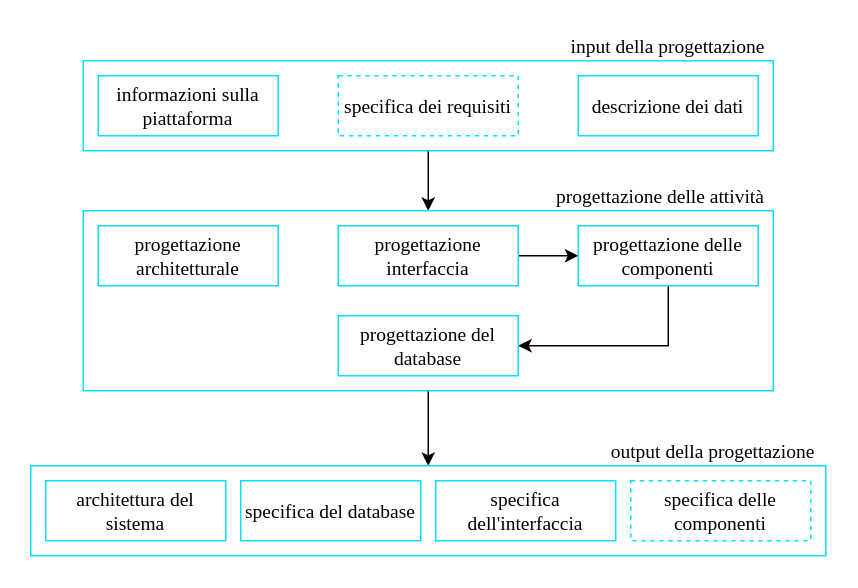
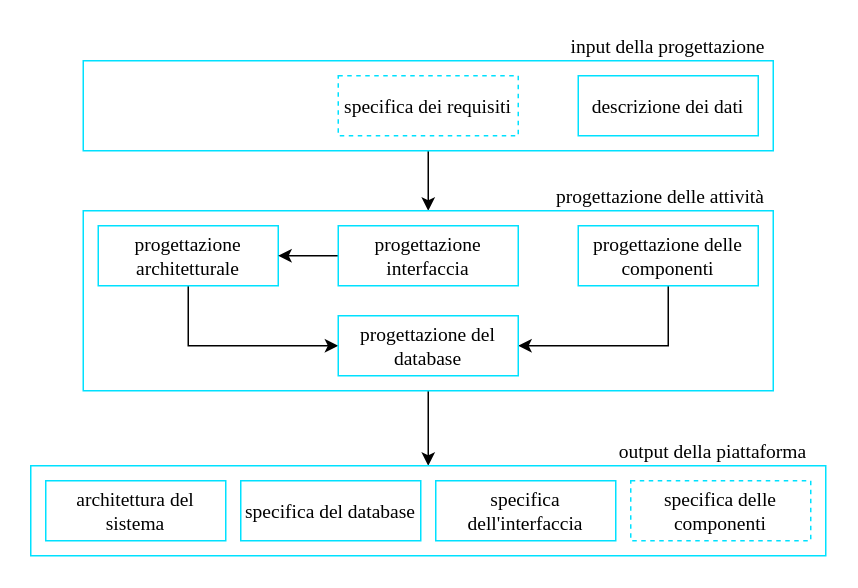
(188, 106) -> none
(543, 256) -> (313, 256)
none -> (228, 346)
(713, 451) -> (713, 451)
